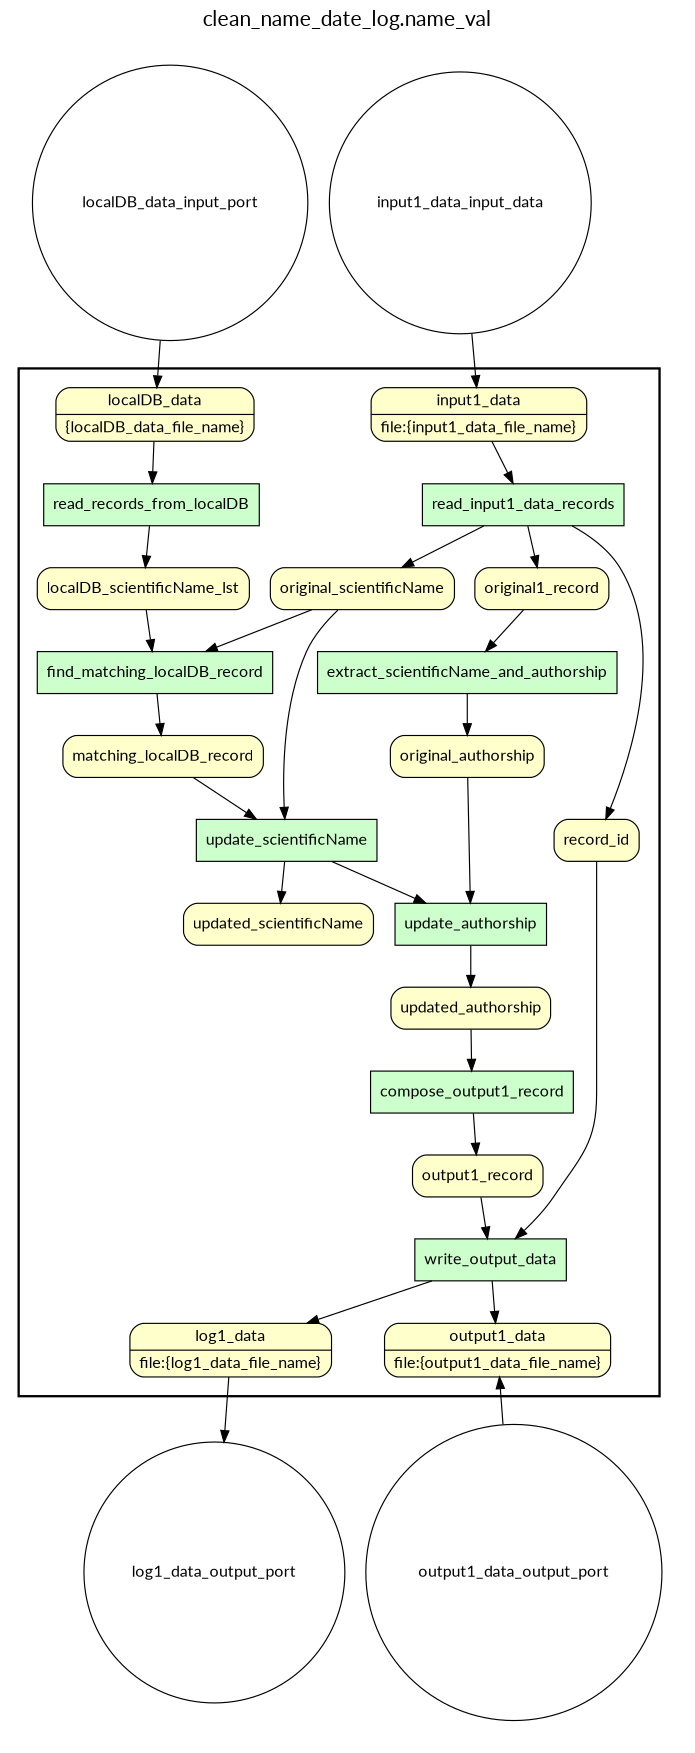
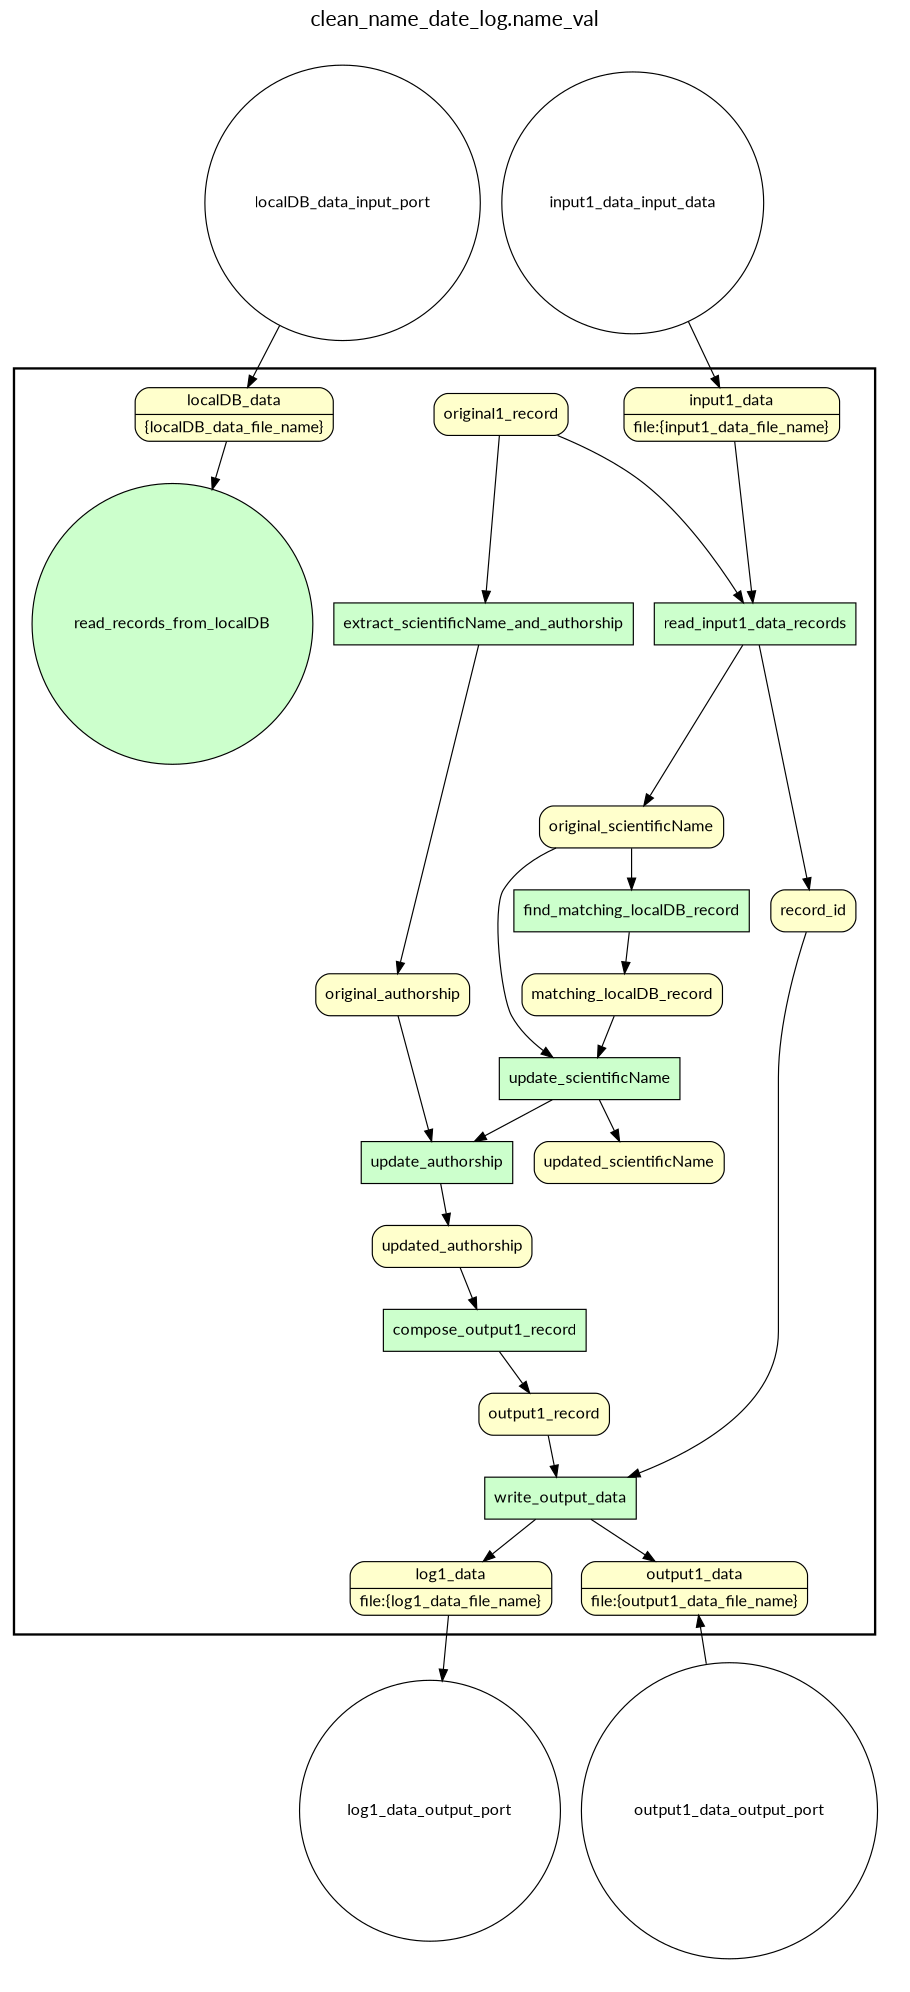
(151, 505) -> (172, 624)
(531, 541) -> (661, 498)
(143, 589) -> none
